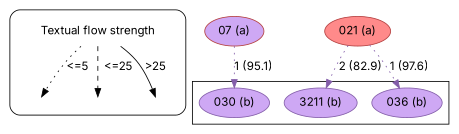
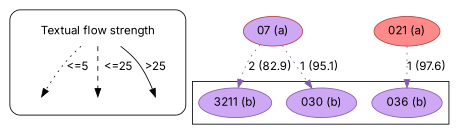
(338, 62) -> (248, 61)
